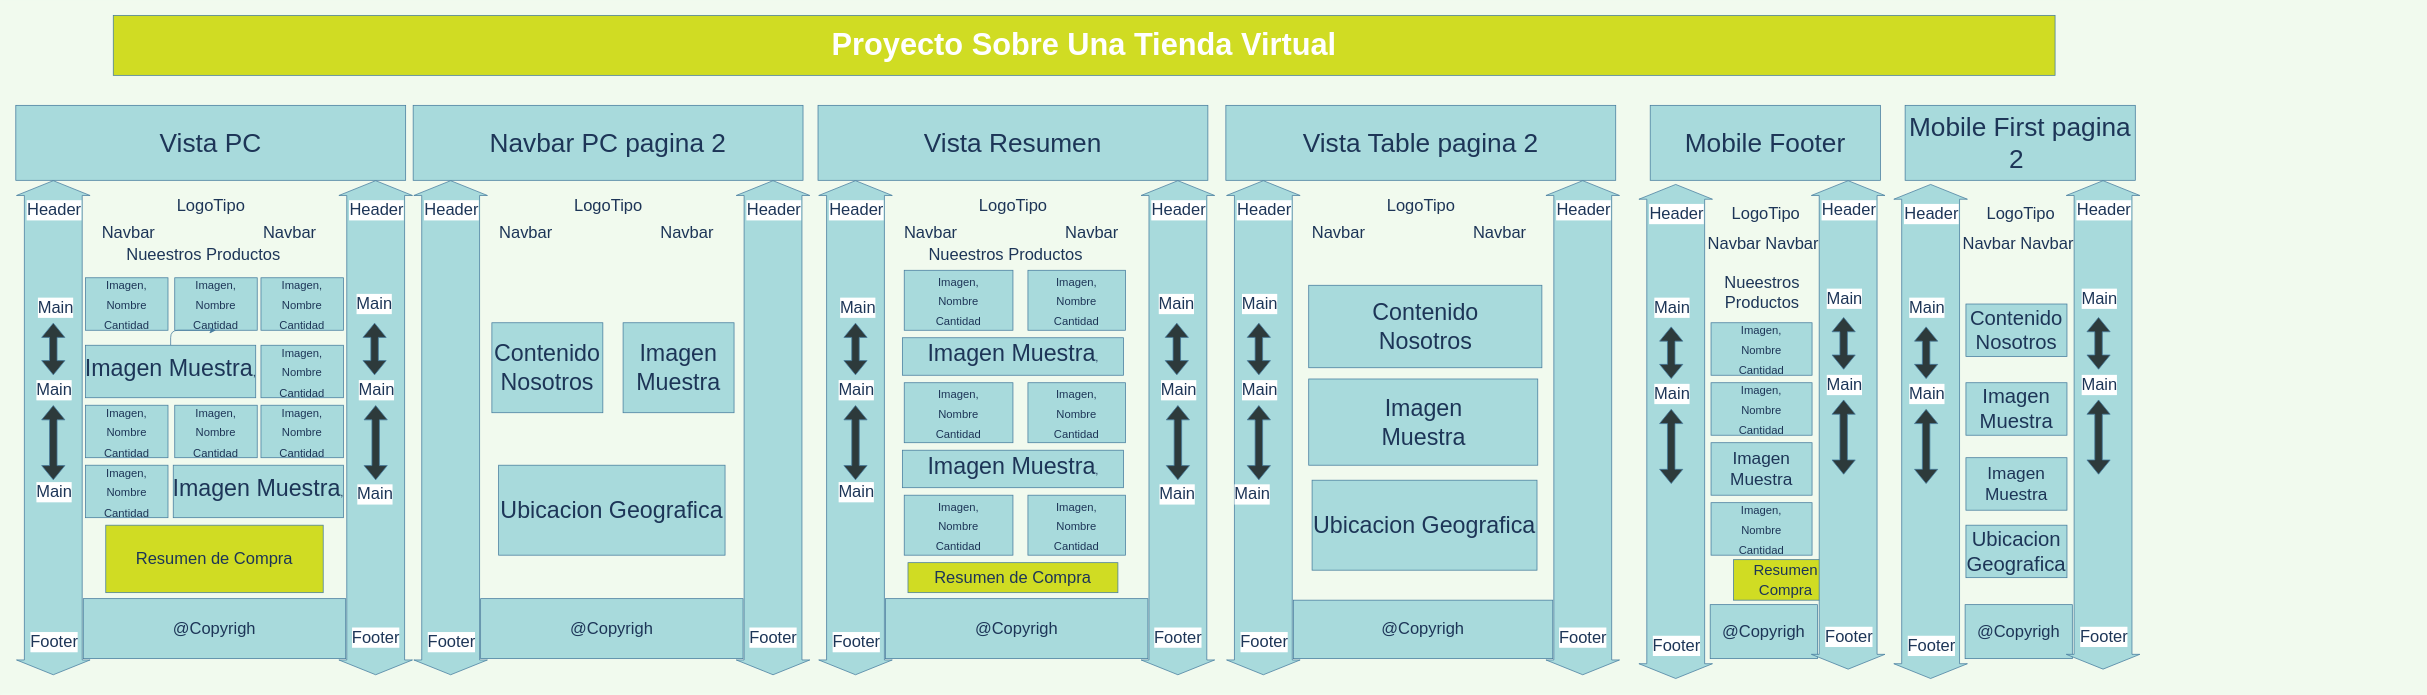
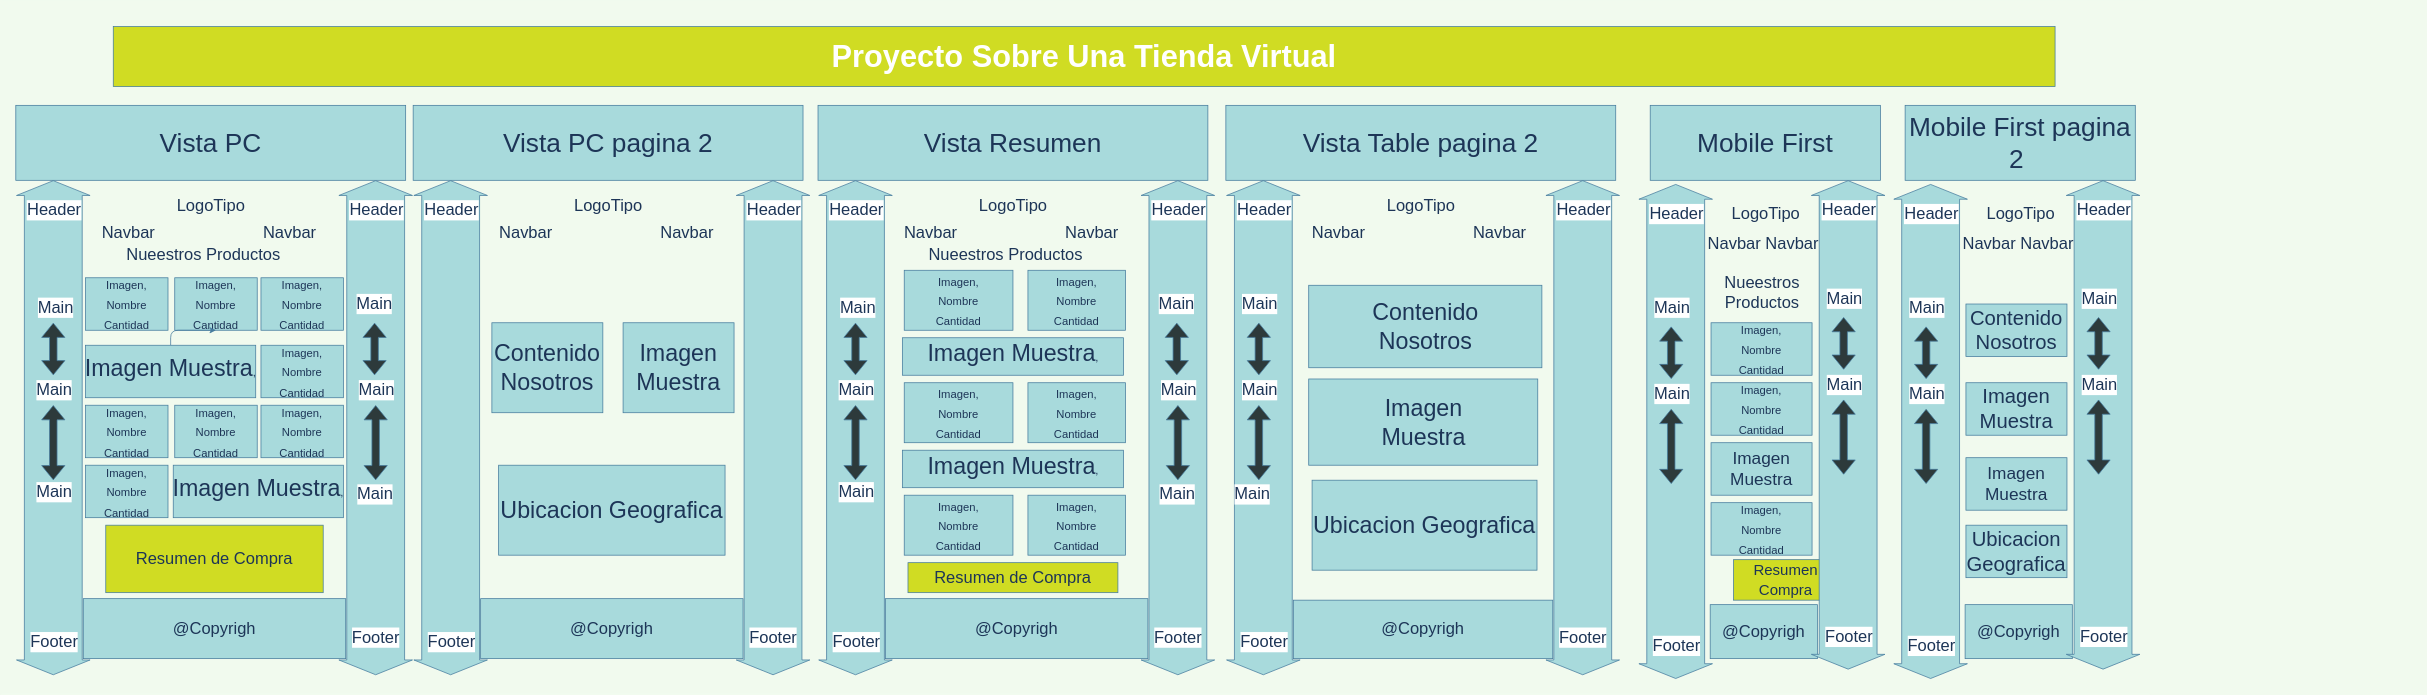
(1084, 45) -> (1084, 57)
(608, 143) -> (608, 143)
(1766, 143) -> (1766, 143)
